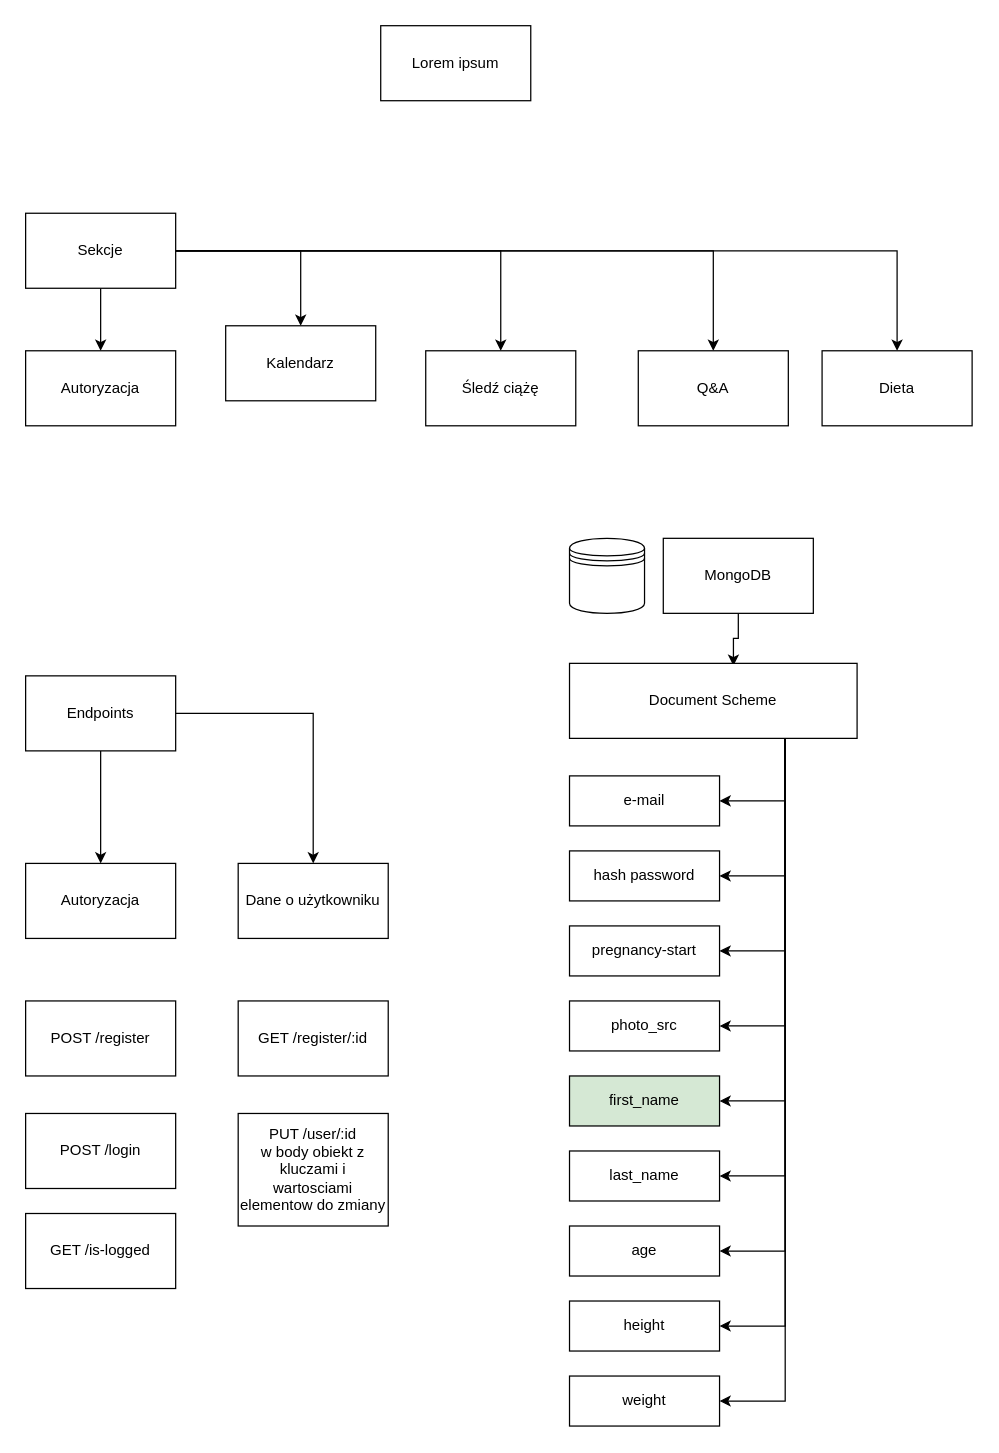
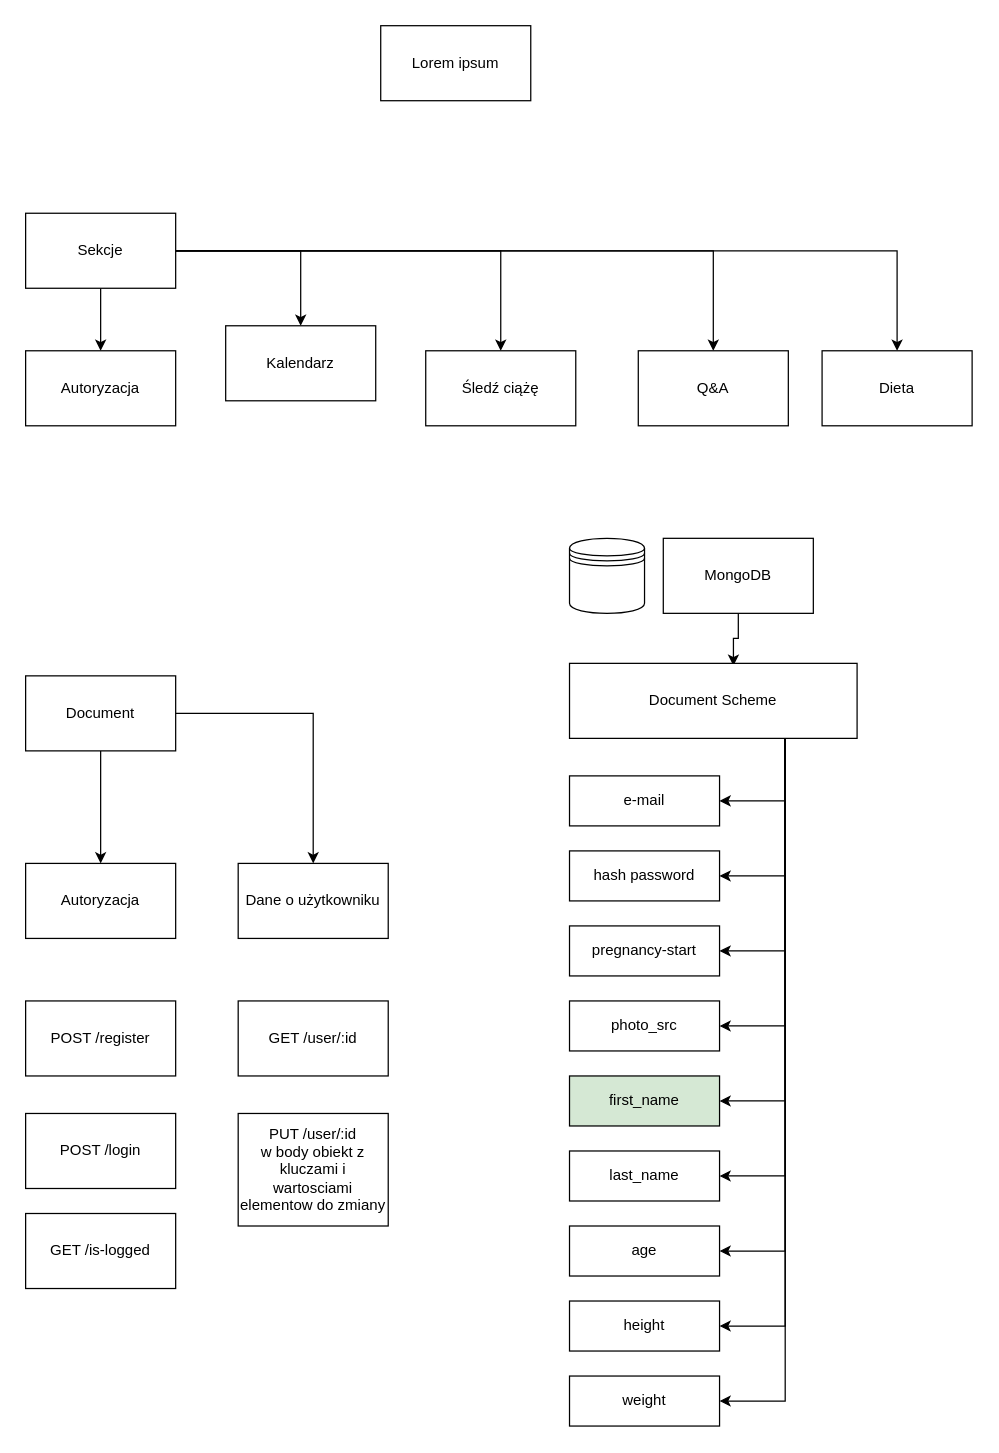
(101, 713) -> (101, 713)
(313, 1038) -> (313, 1038)
